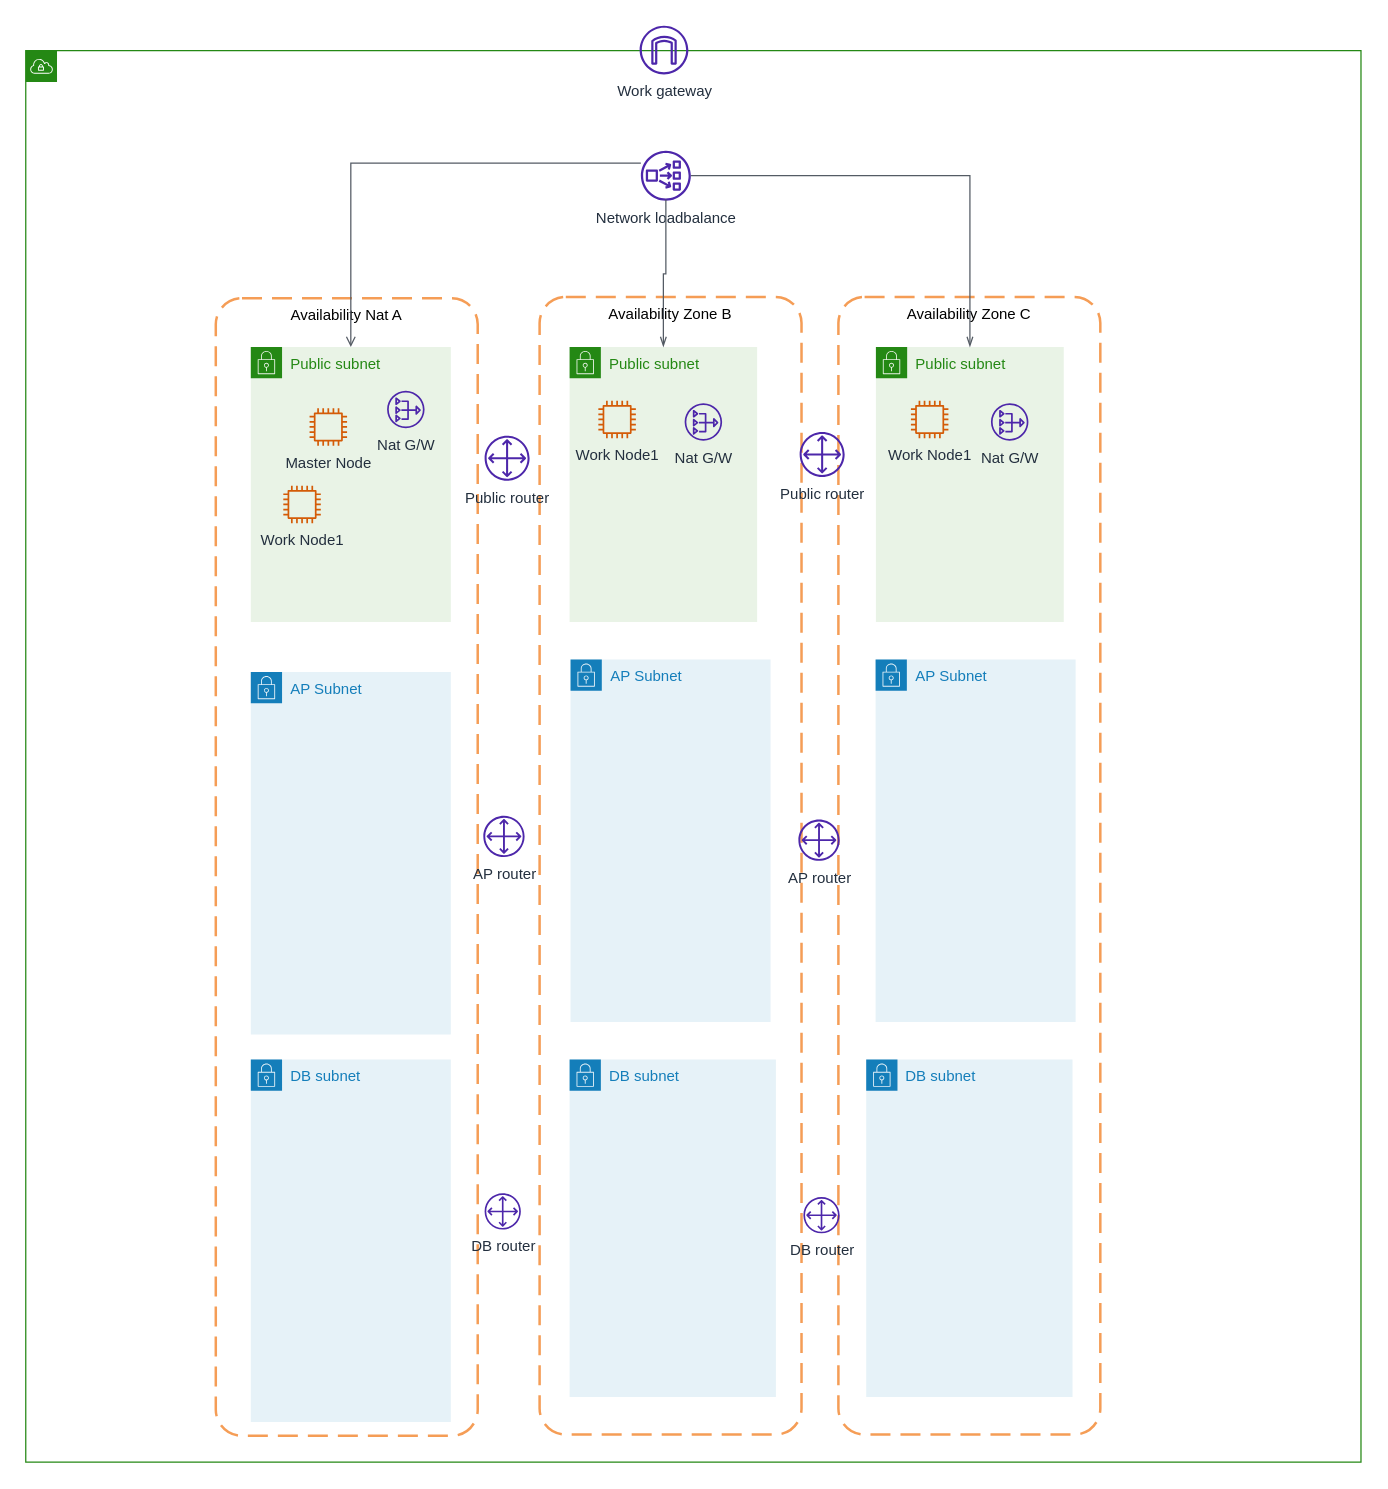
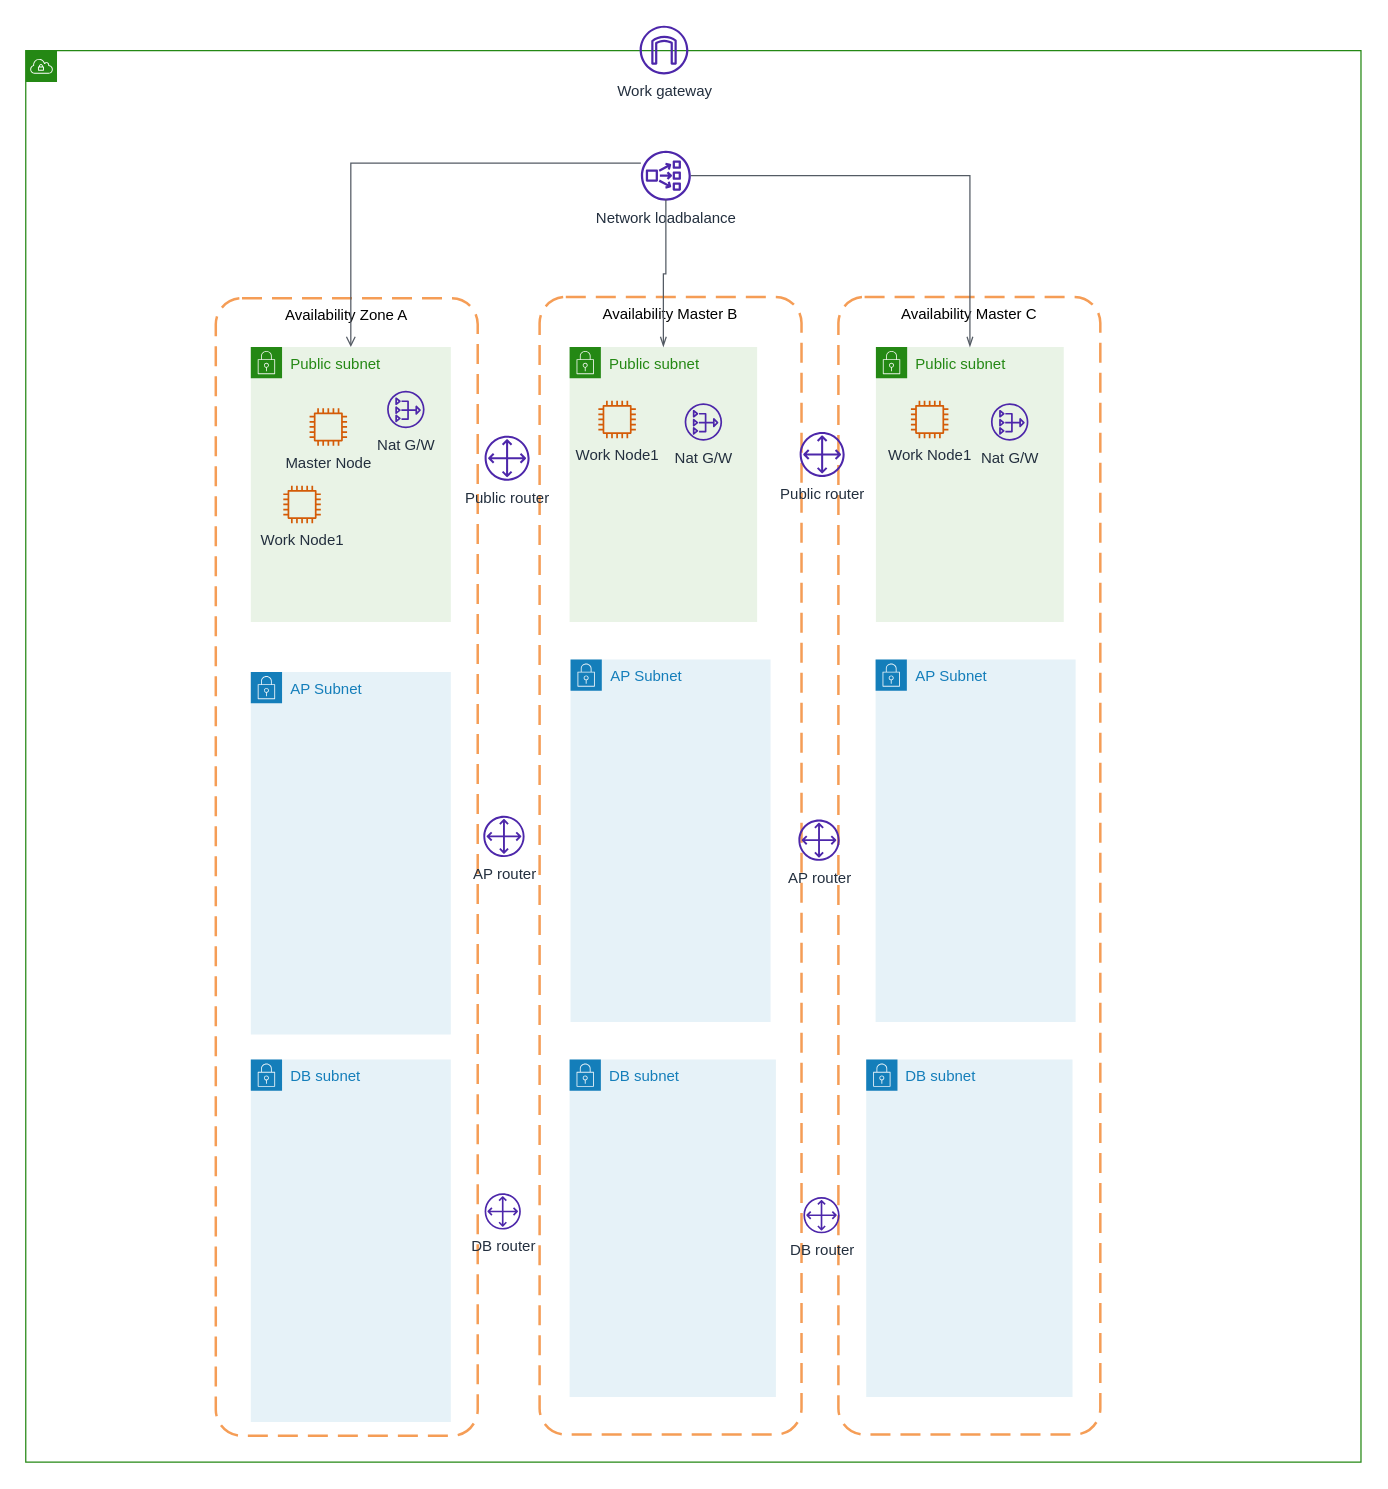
(670, 314) -> (670, 314)
(968, 314) -> (968, 314)
(346, 315) -> (346, 315)
